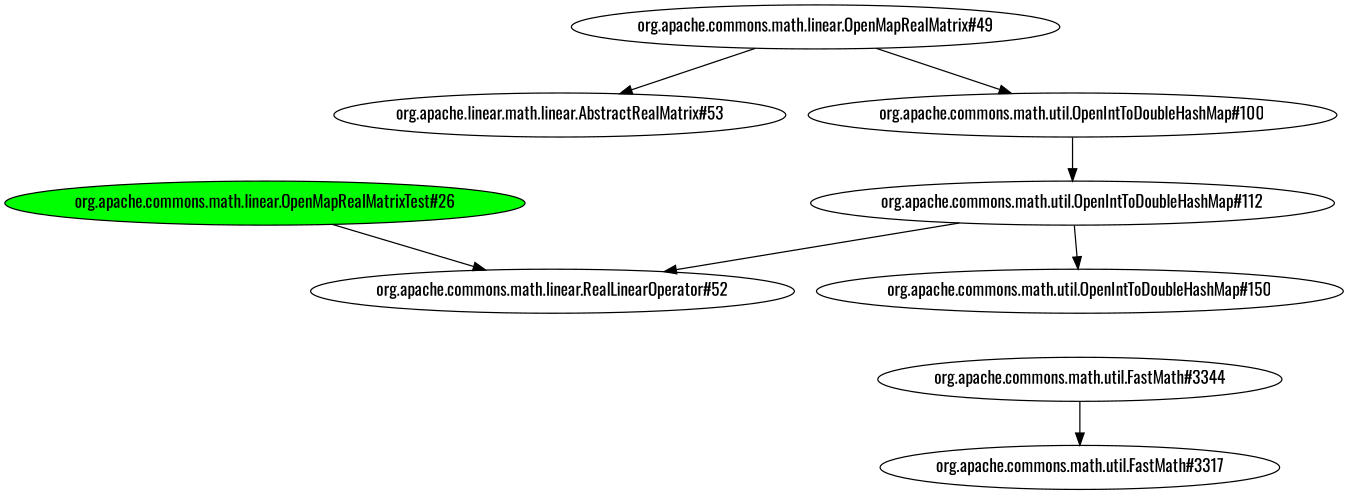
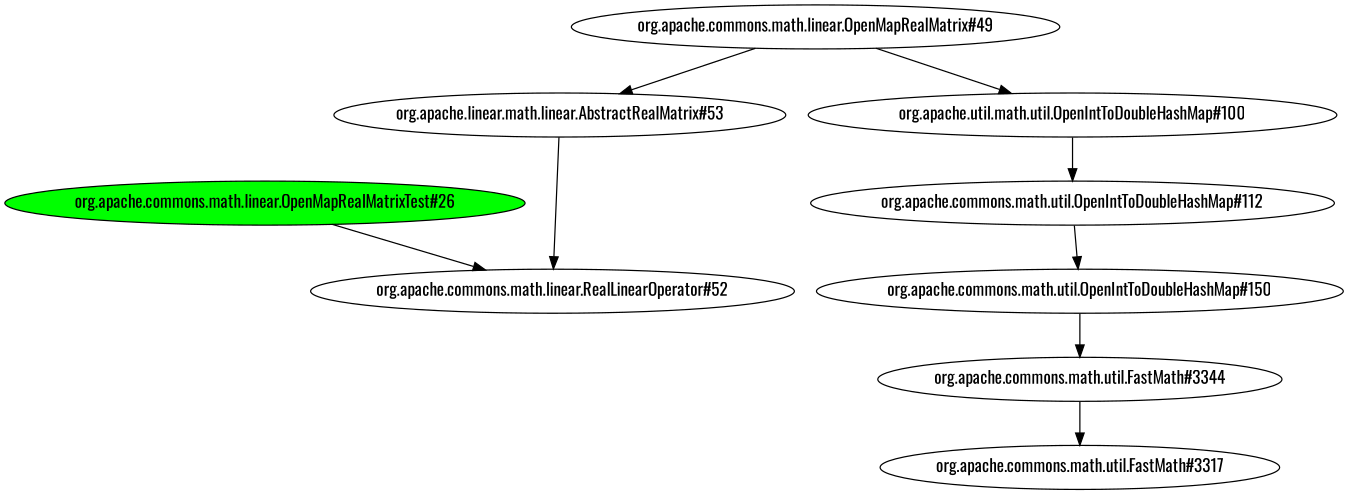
(1073, 115) -> (1073, 115)
(818, 246) -> (556, 197)
none -> (1080, 329)
